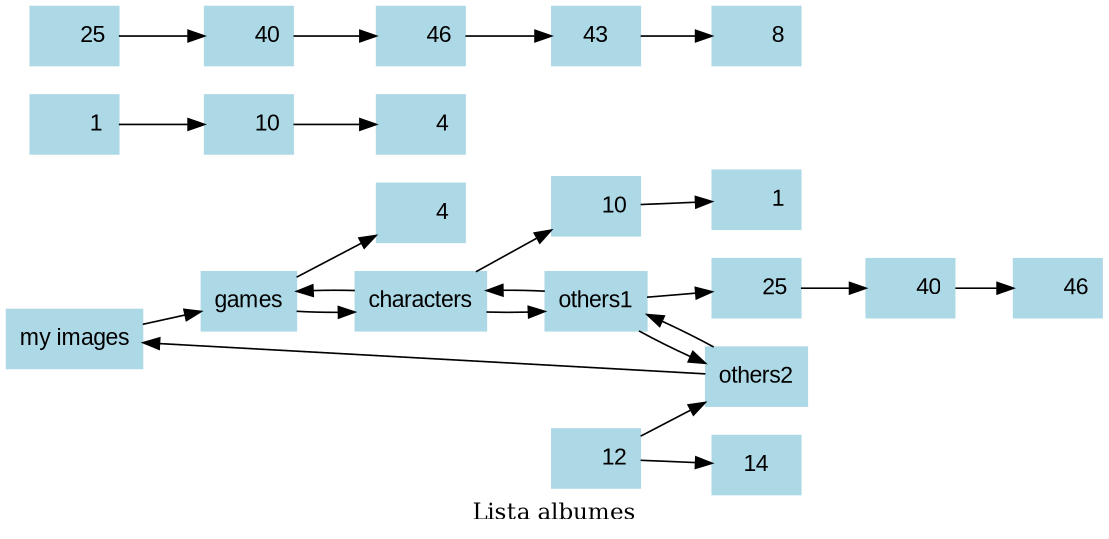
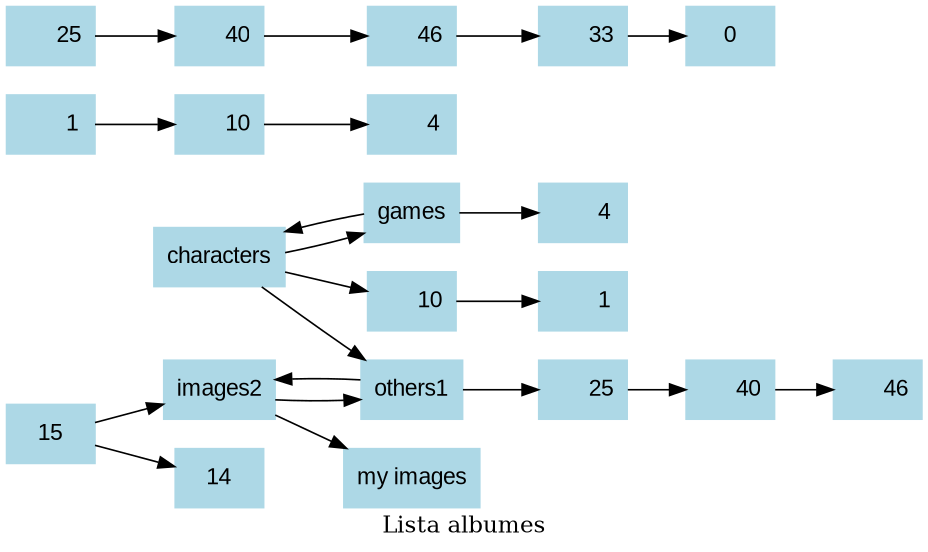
(596, 36) -> (583, 36)
(757, 36) -> (730, 36)
(524, 290) -> none
(164, 320) -> none
(757, 377) -> (219, 390)
(596, 459) -> (51, 434)
